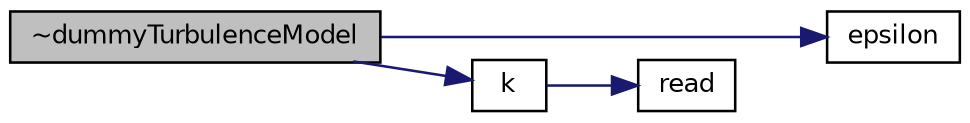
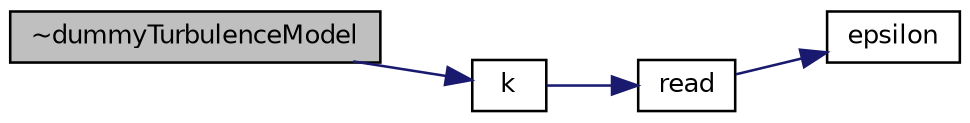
(591, 37) -> (769, 66)
